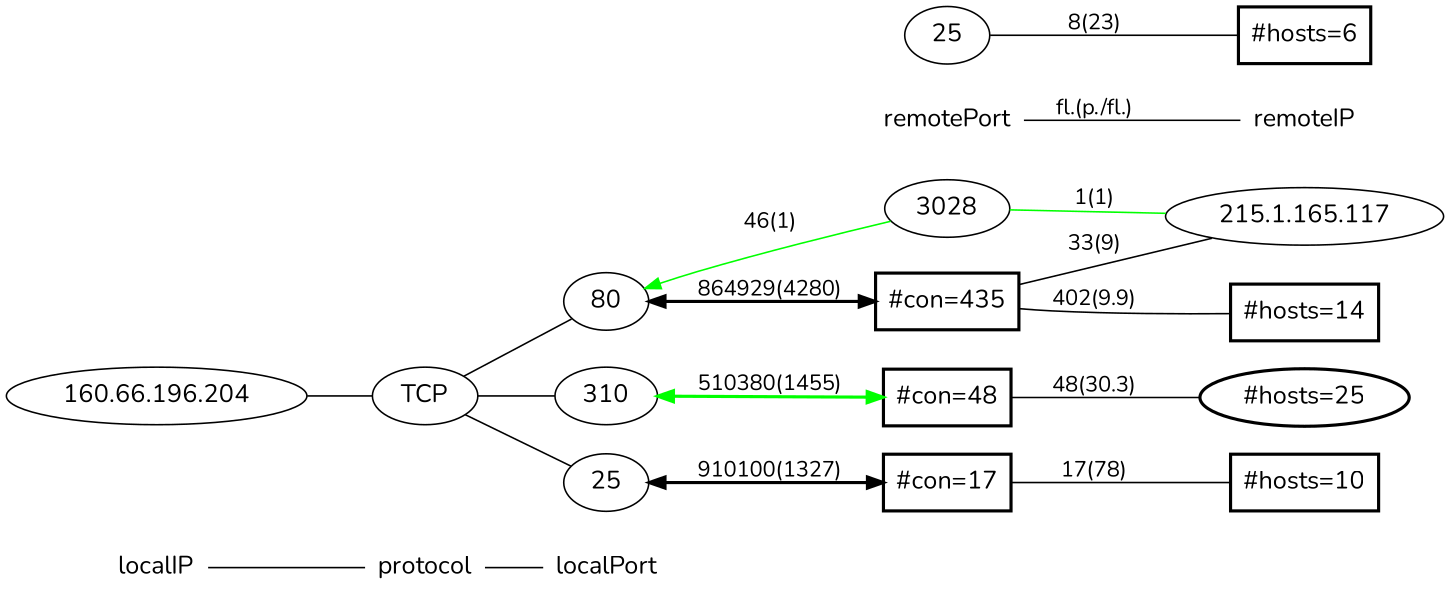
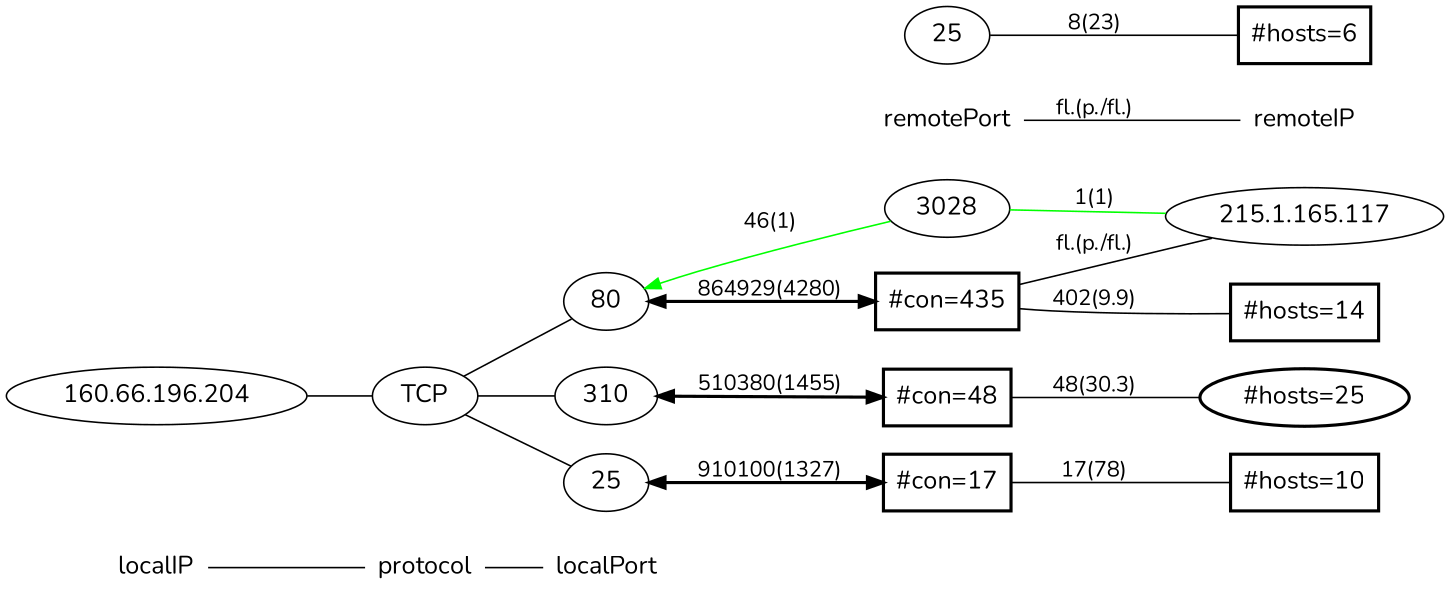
(1094, 244) -> (1094, 244)
(770, 397) -> (770, 397)
